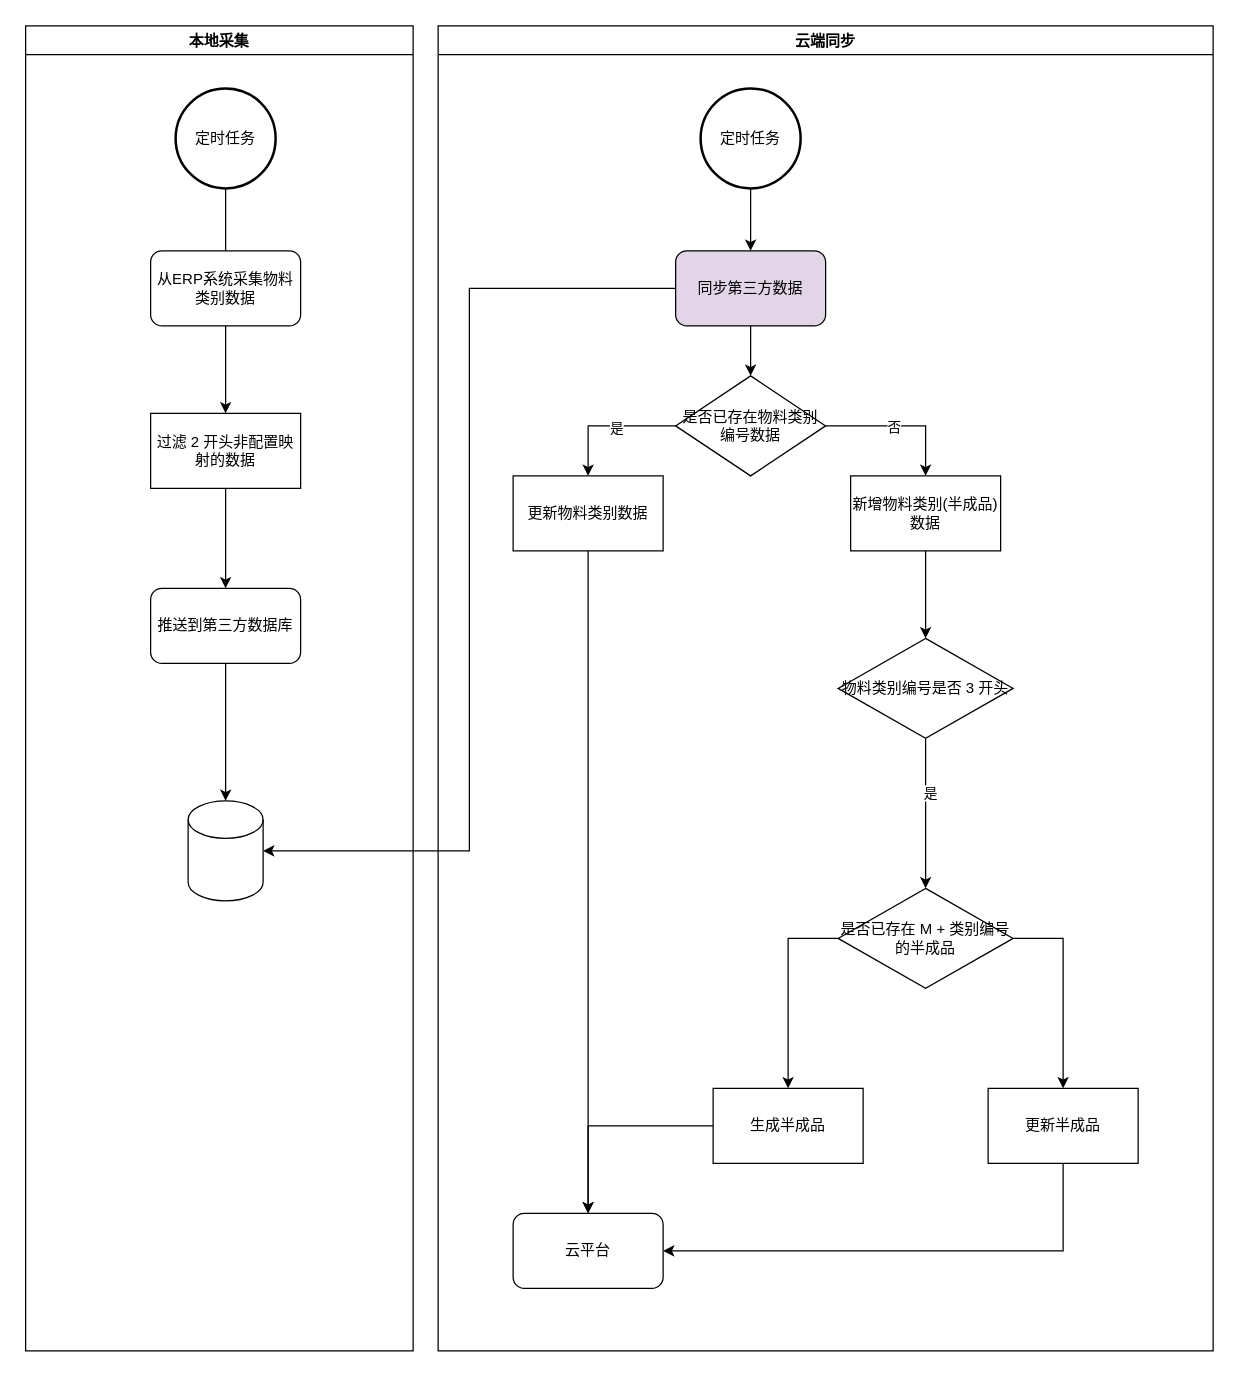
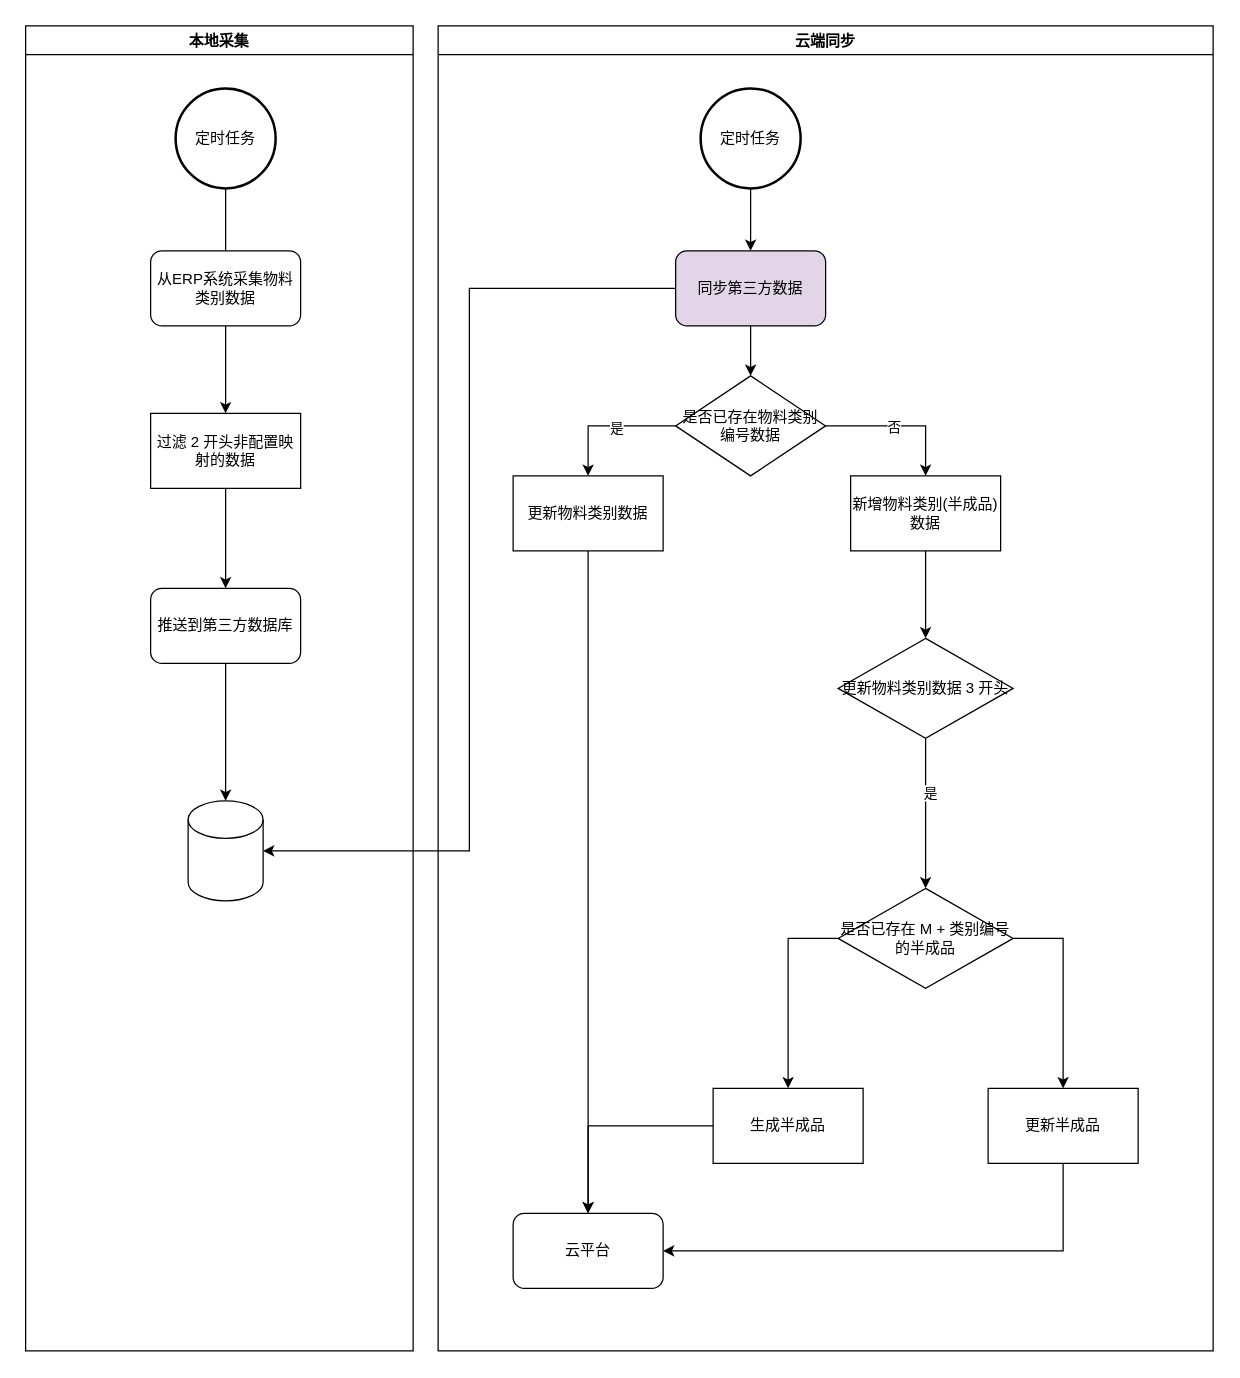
(926, 688) -> (926, 688)
